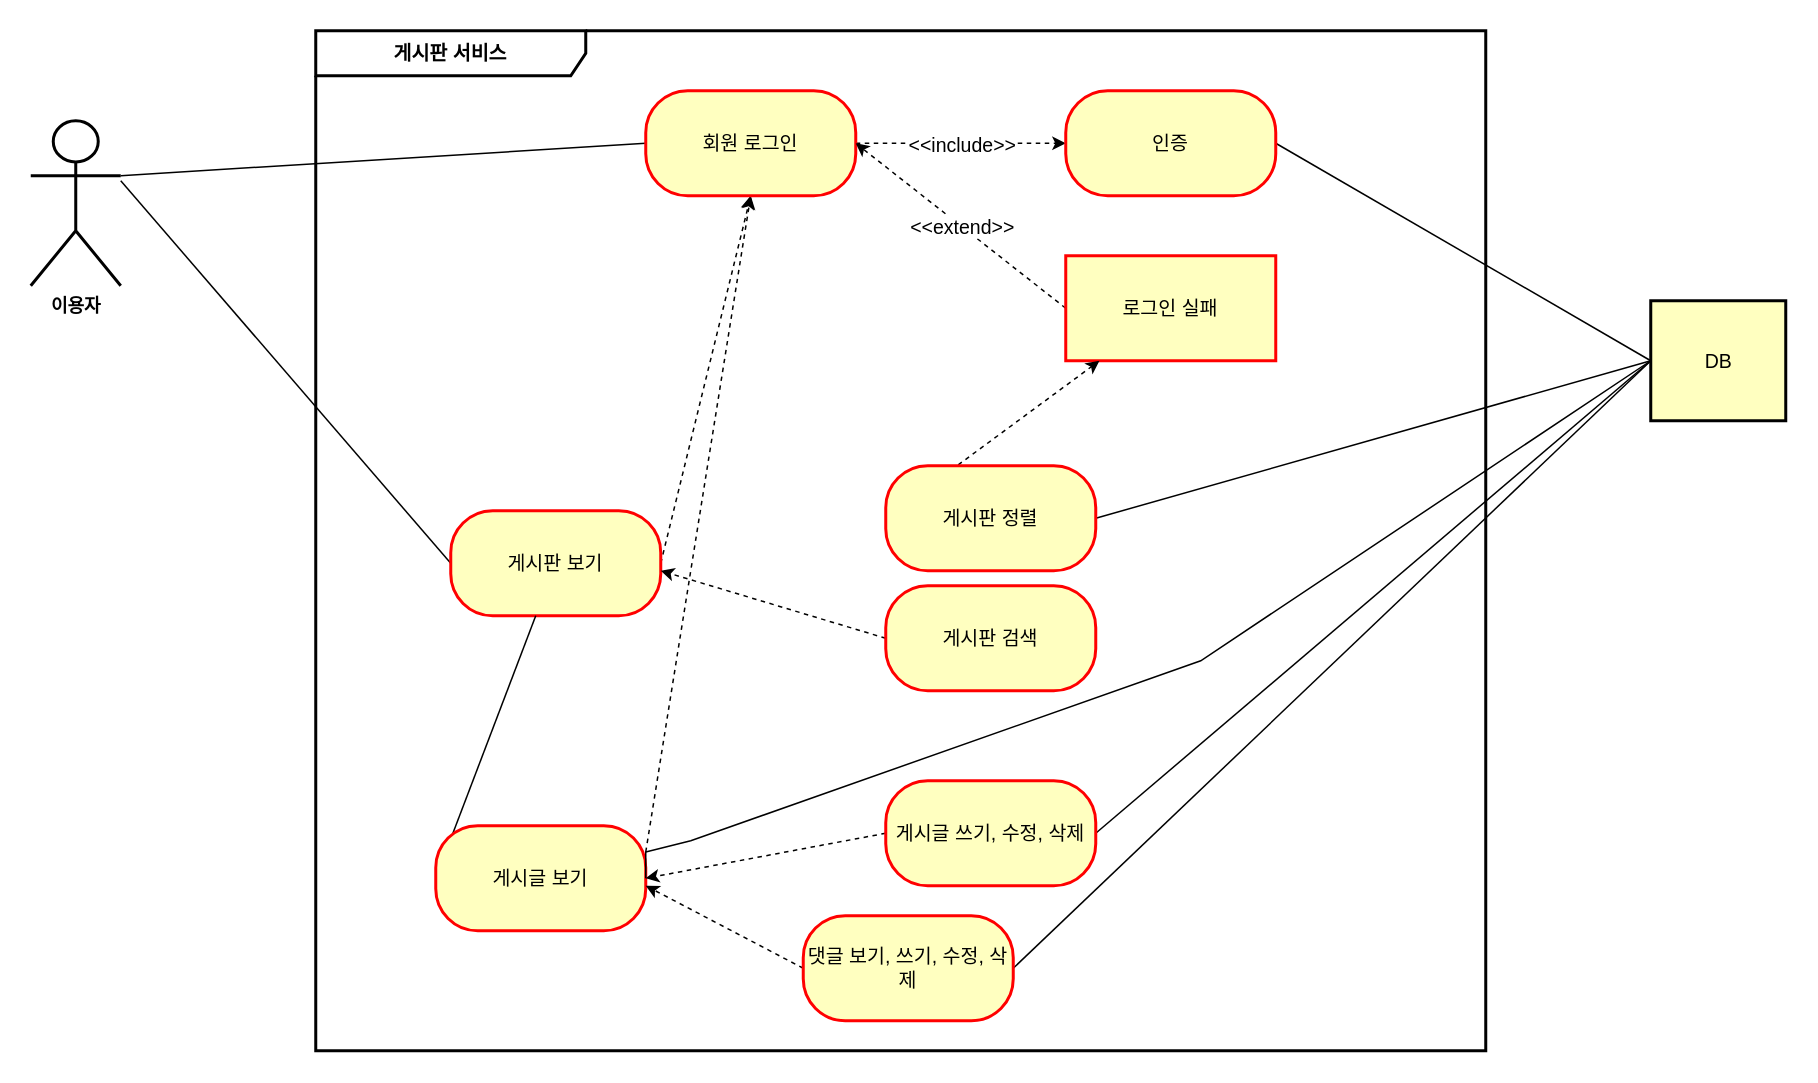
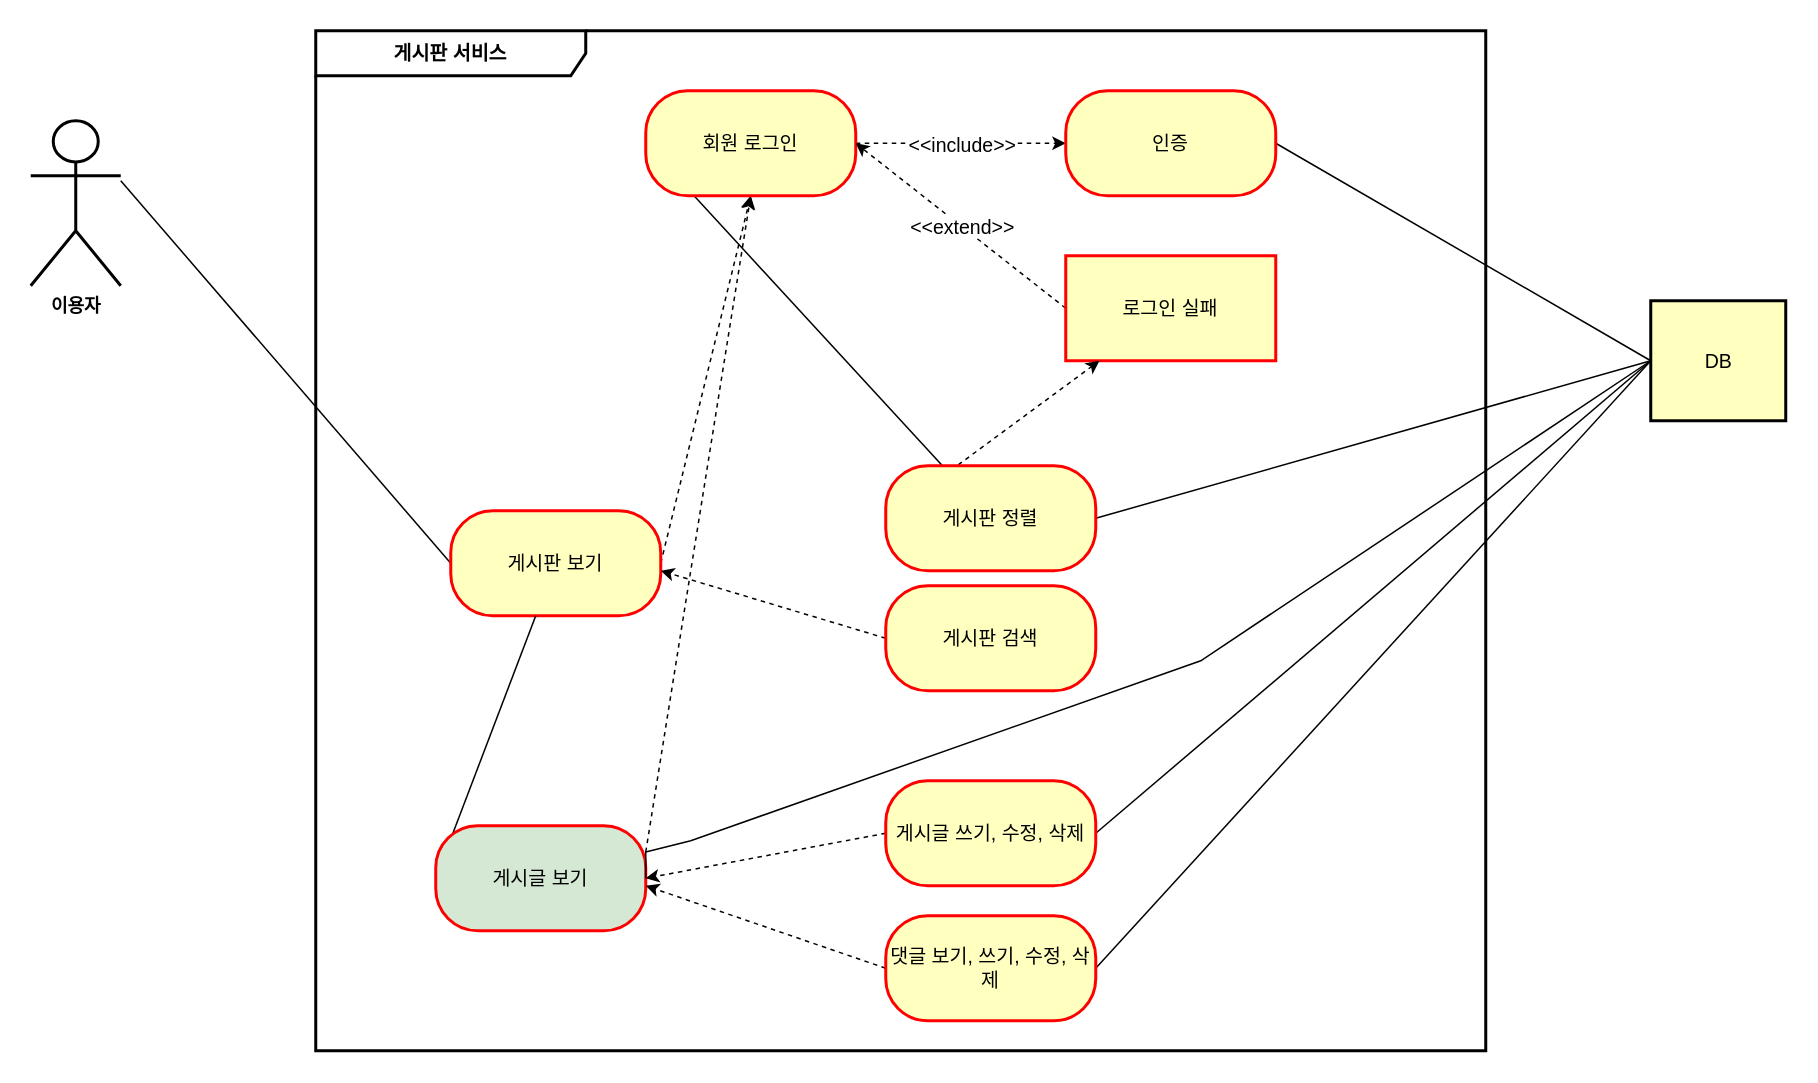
(384, 159) -> (843, 358)
(541, 878) -> (541, 878)
(908, 968) -> (991, 968)
